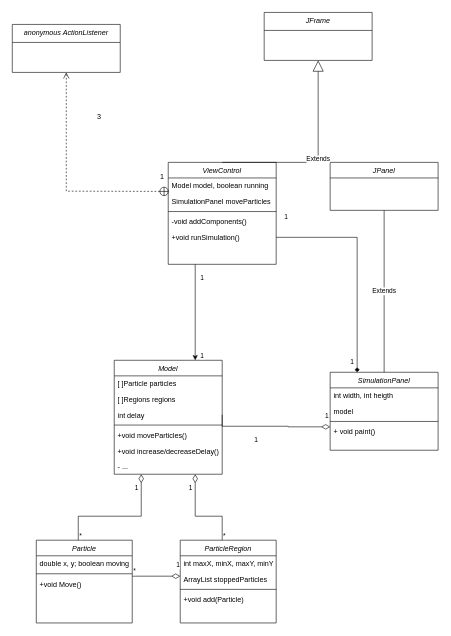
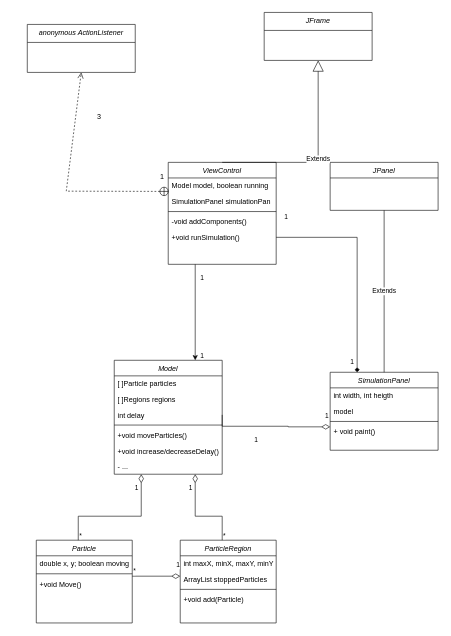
(66, 48) -> (81, 48)
(224, 202) -> (223, 202)
